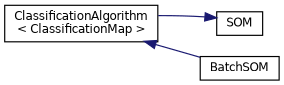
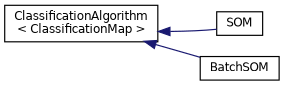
(182, 16) -> (193, 31)
